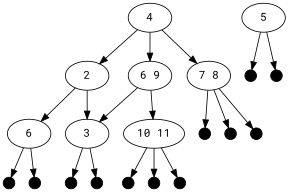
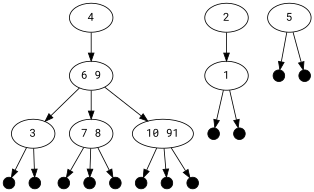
(122, 44) -> none
(176, 44) -> (91, 101)
(87, 101) -> none
(29, 134) -> (227, 76)
(154, 134) -> (163, 134)
